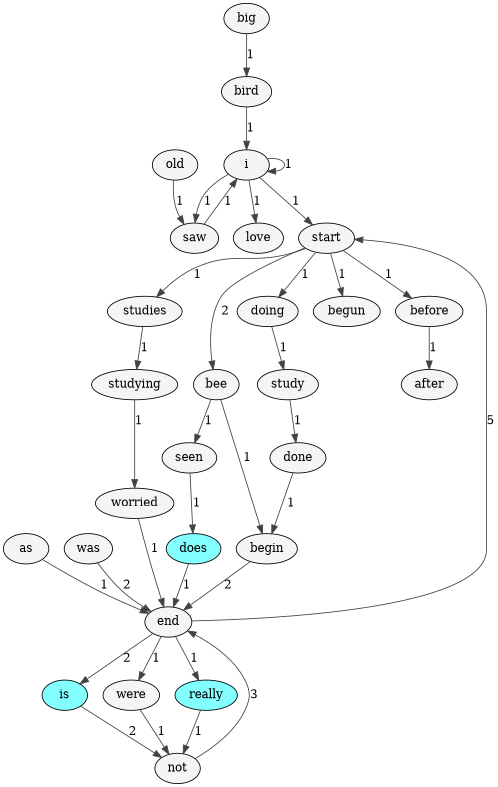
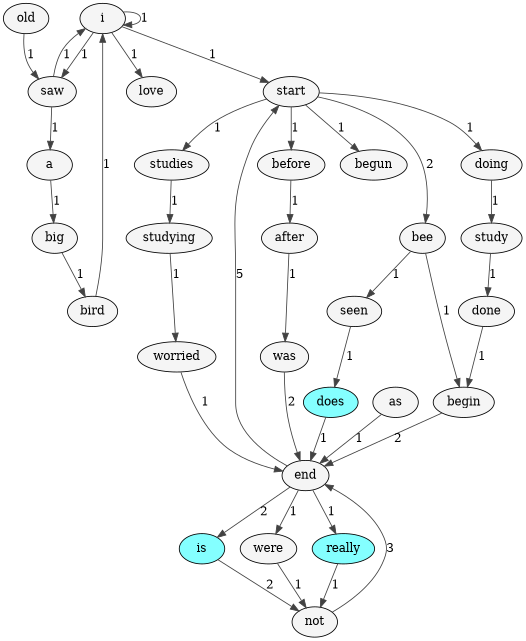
none -> (50, 165)
none -> (287, 293)
